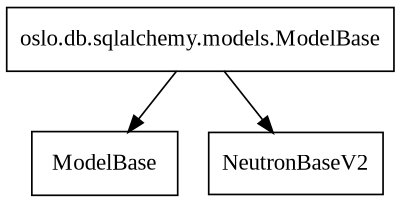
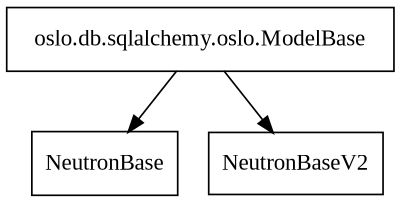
(200, 39) -> (200, 39)
(105, 163) -> (105, 163)
